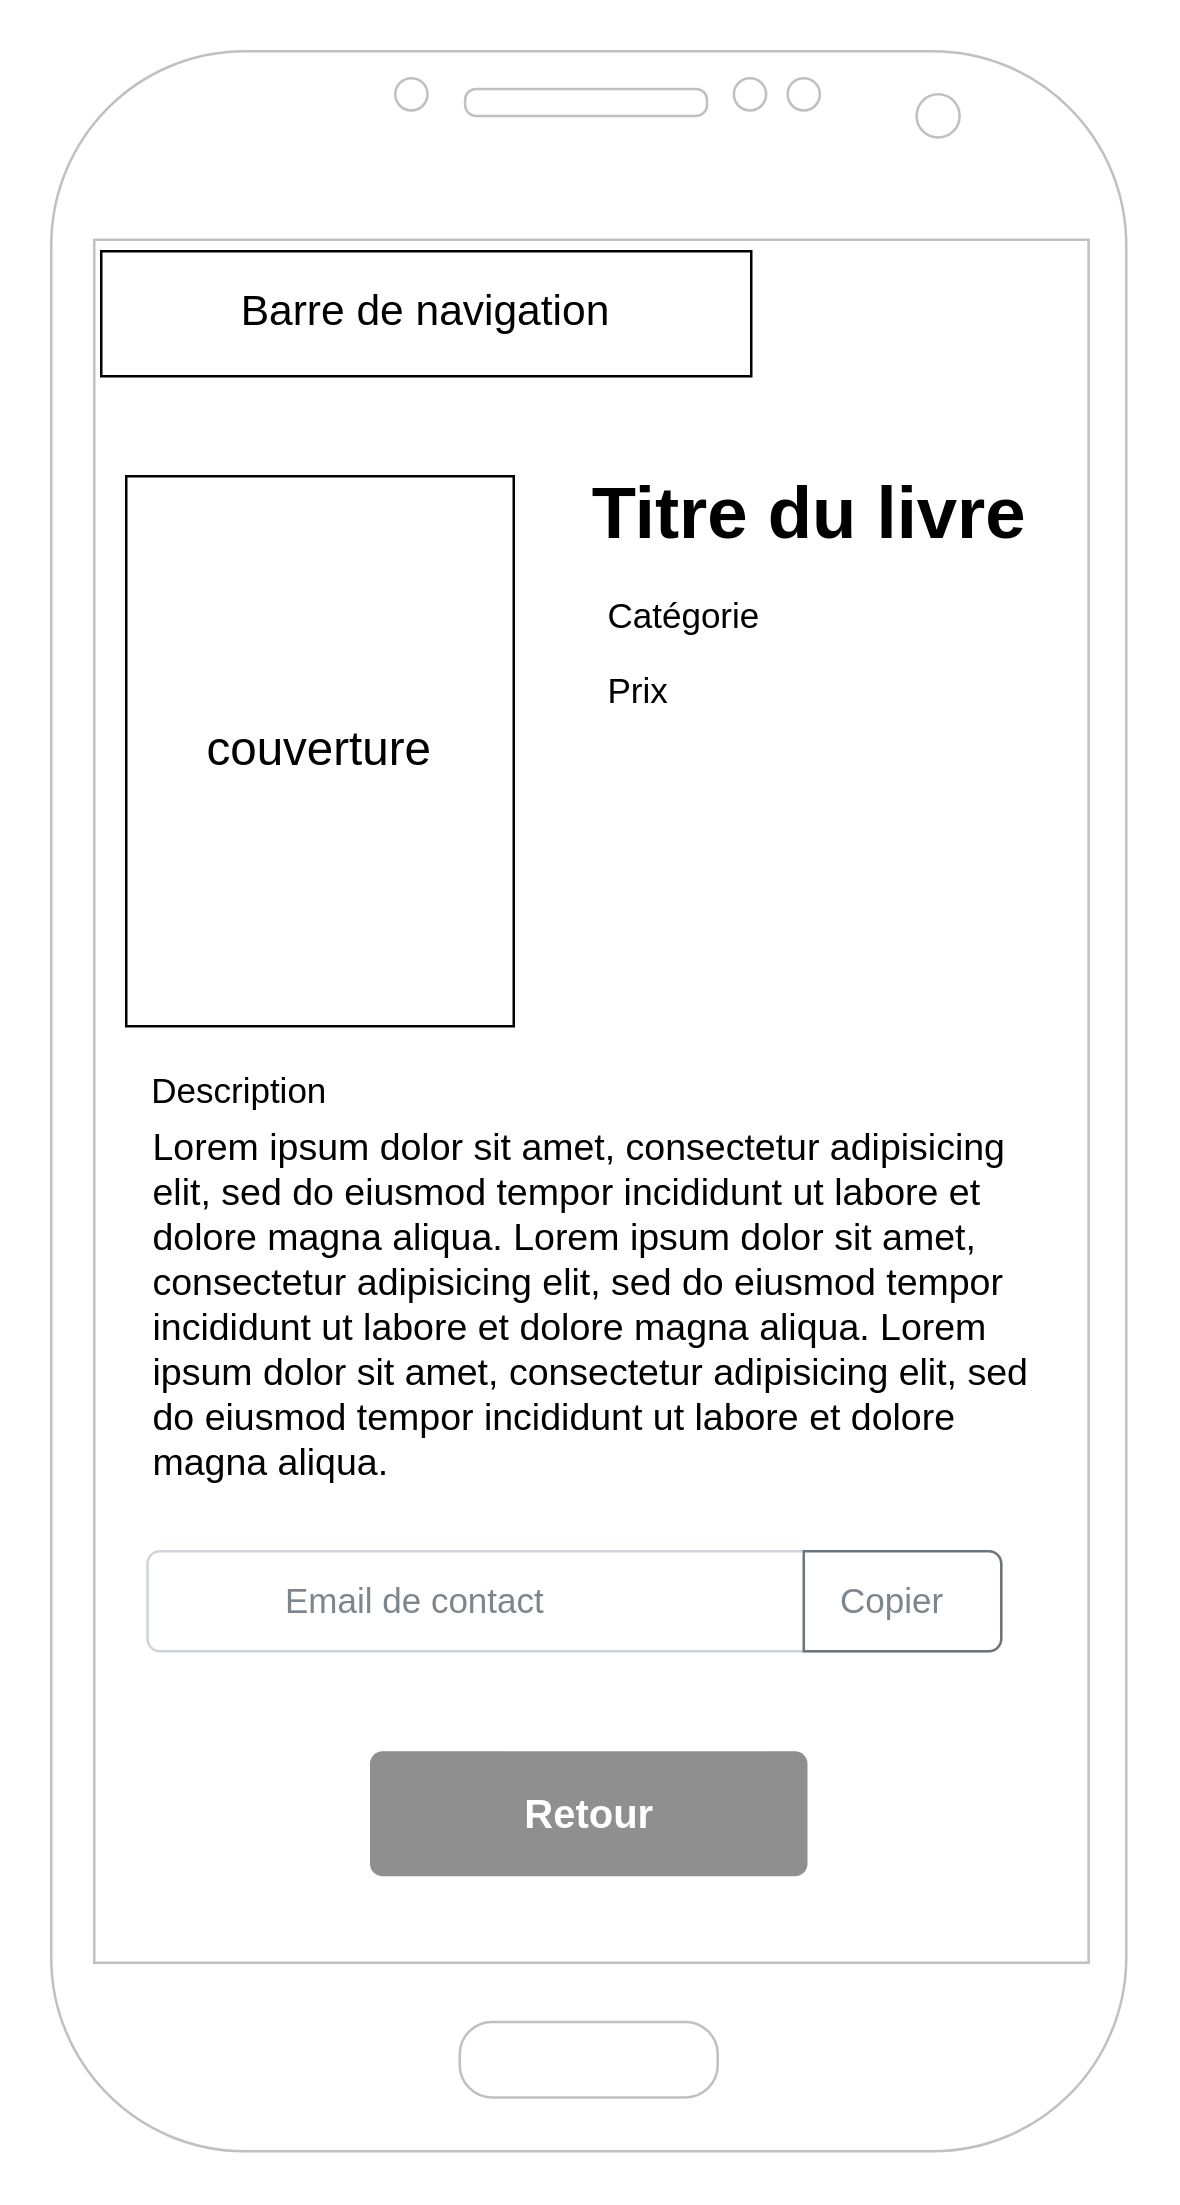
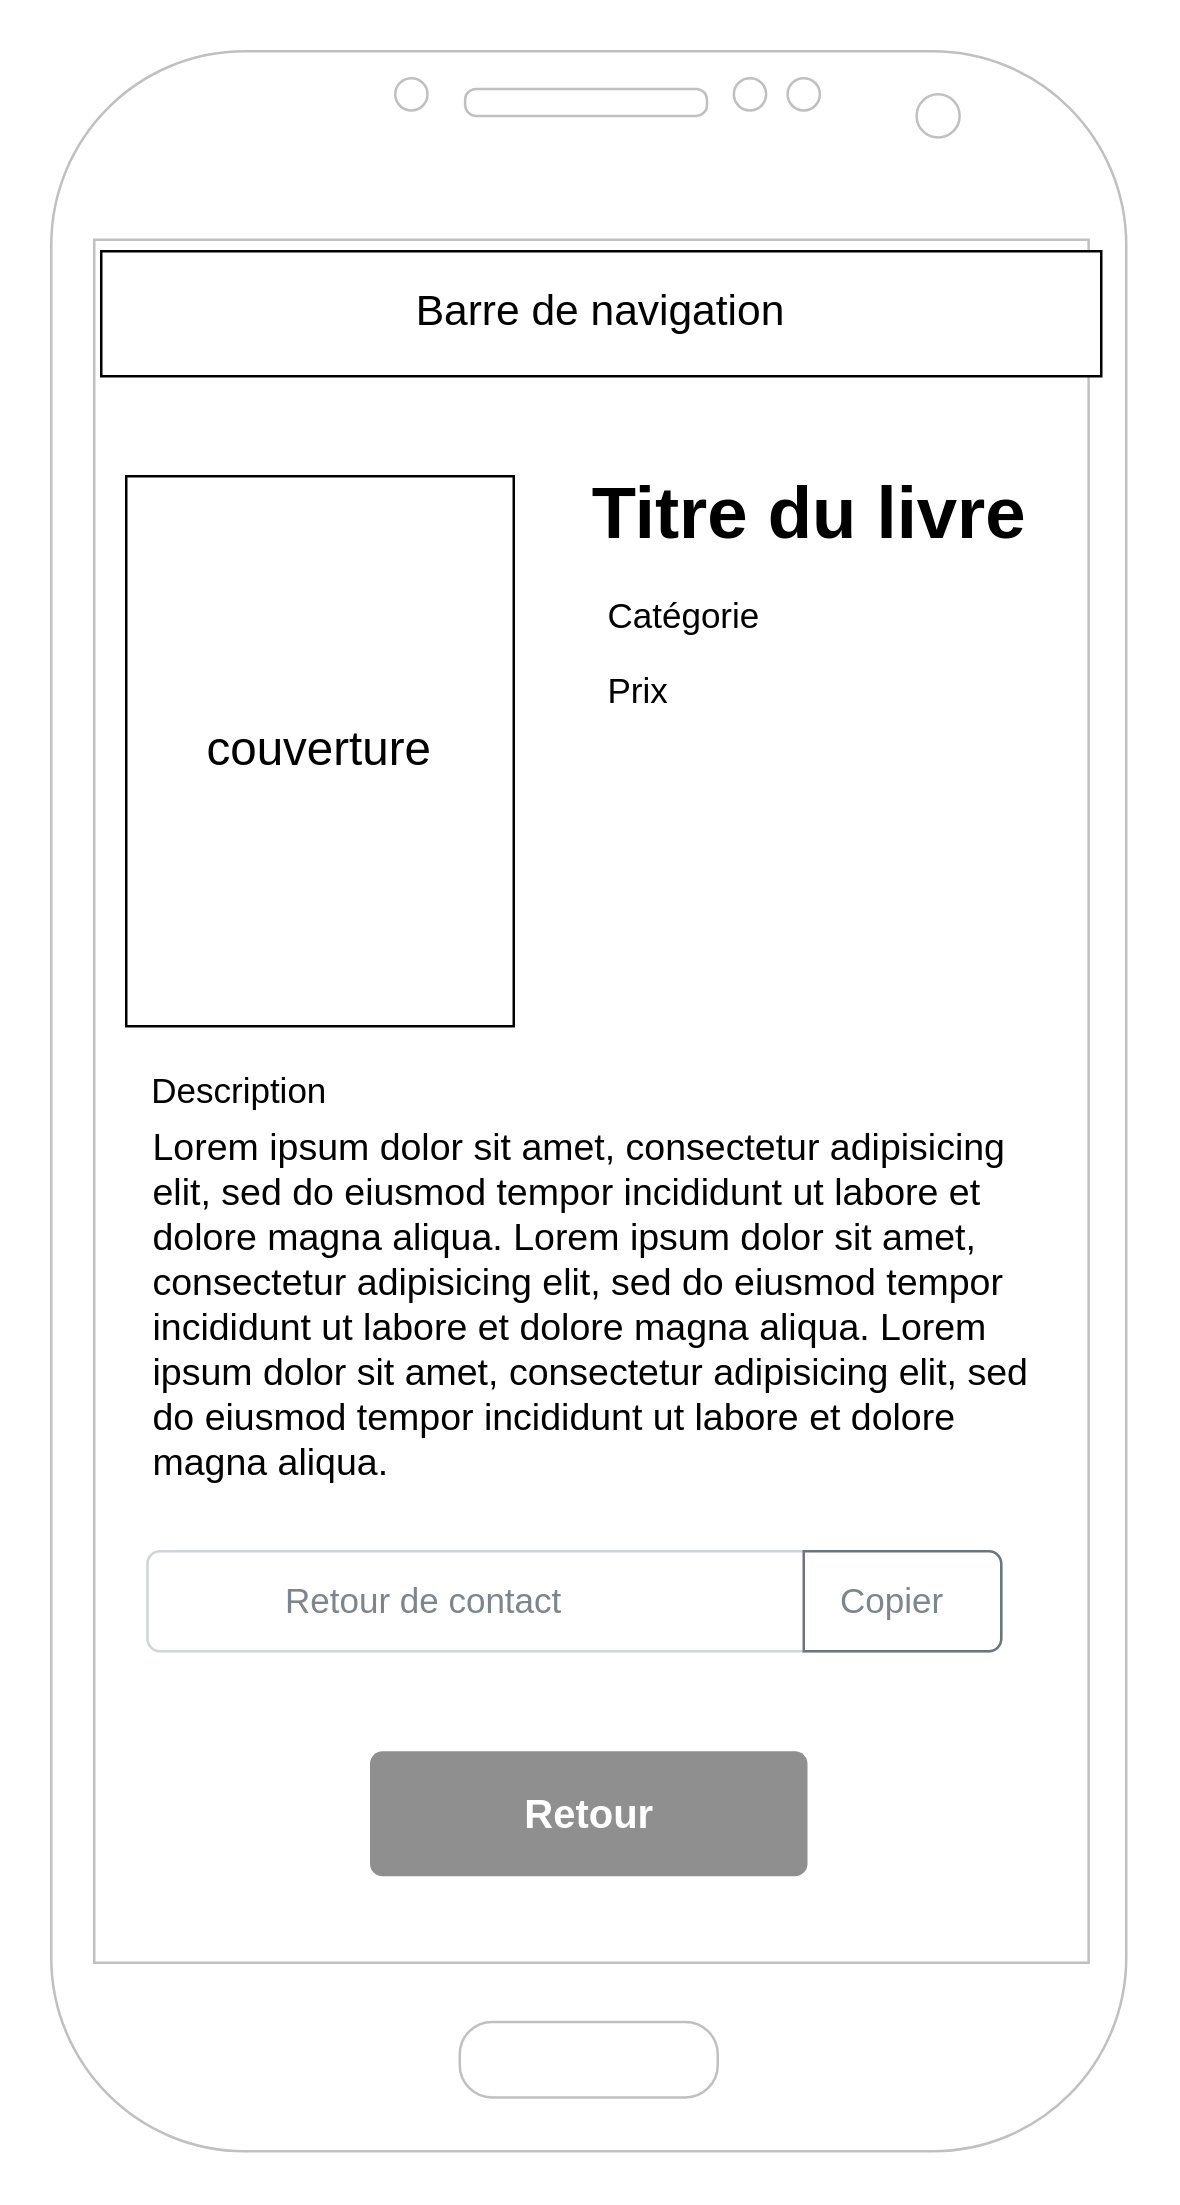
(426, 314) -> (601, 314)
(425, 1601) -> (444, 1601)
